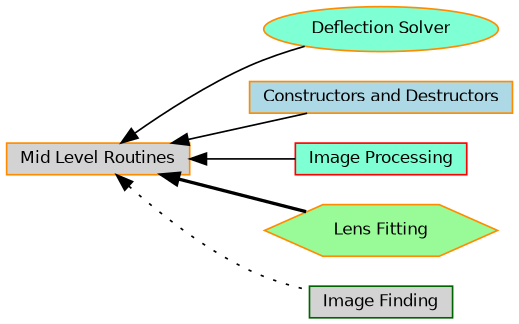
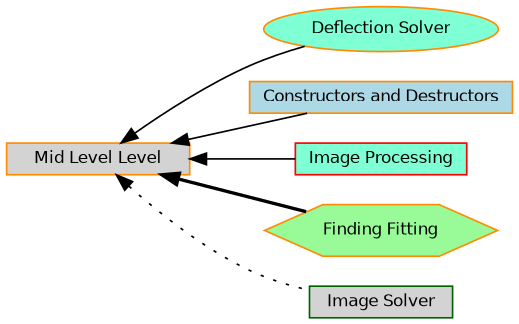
(98, 159) -> (98, 159)
(381, 230) -> (381, 230)
(381, 302) -> (381, 302)
